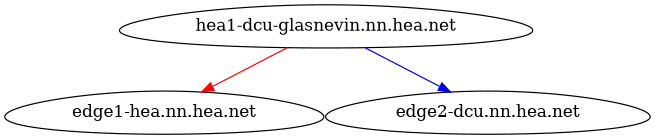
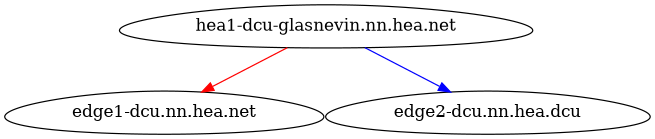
(164, 113) -> (164, 113)
(488, 113) -> (488, 113)
